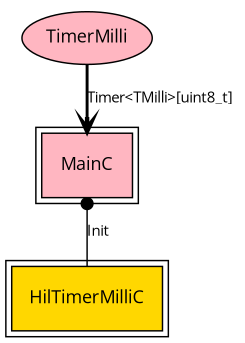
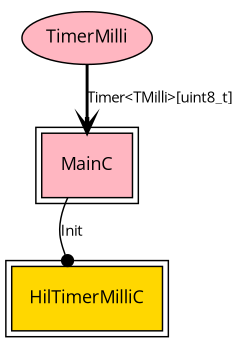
(87, 238) -> (60, 226)
